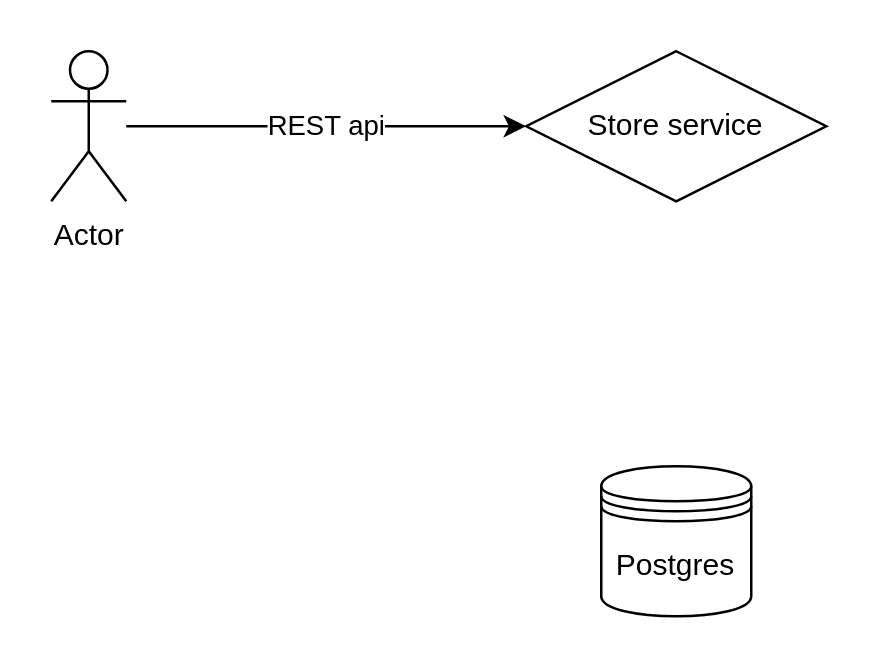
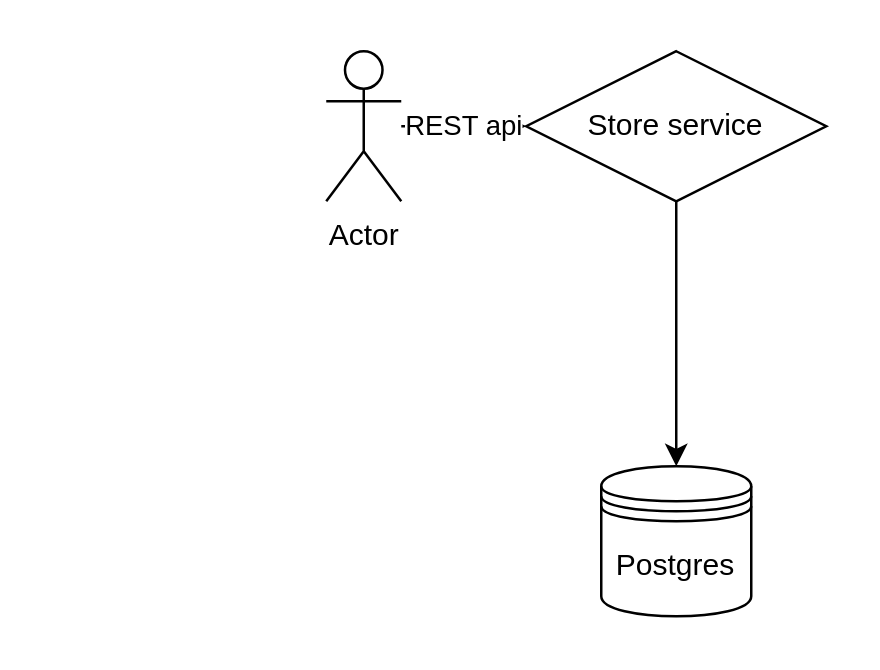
(89, 126) -> (364, 126)
none -> (676, 325)
